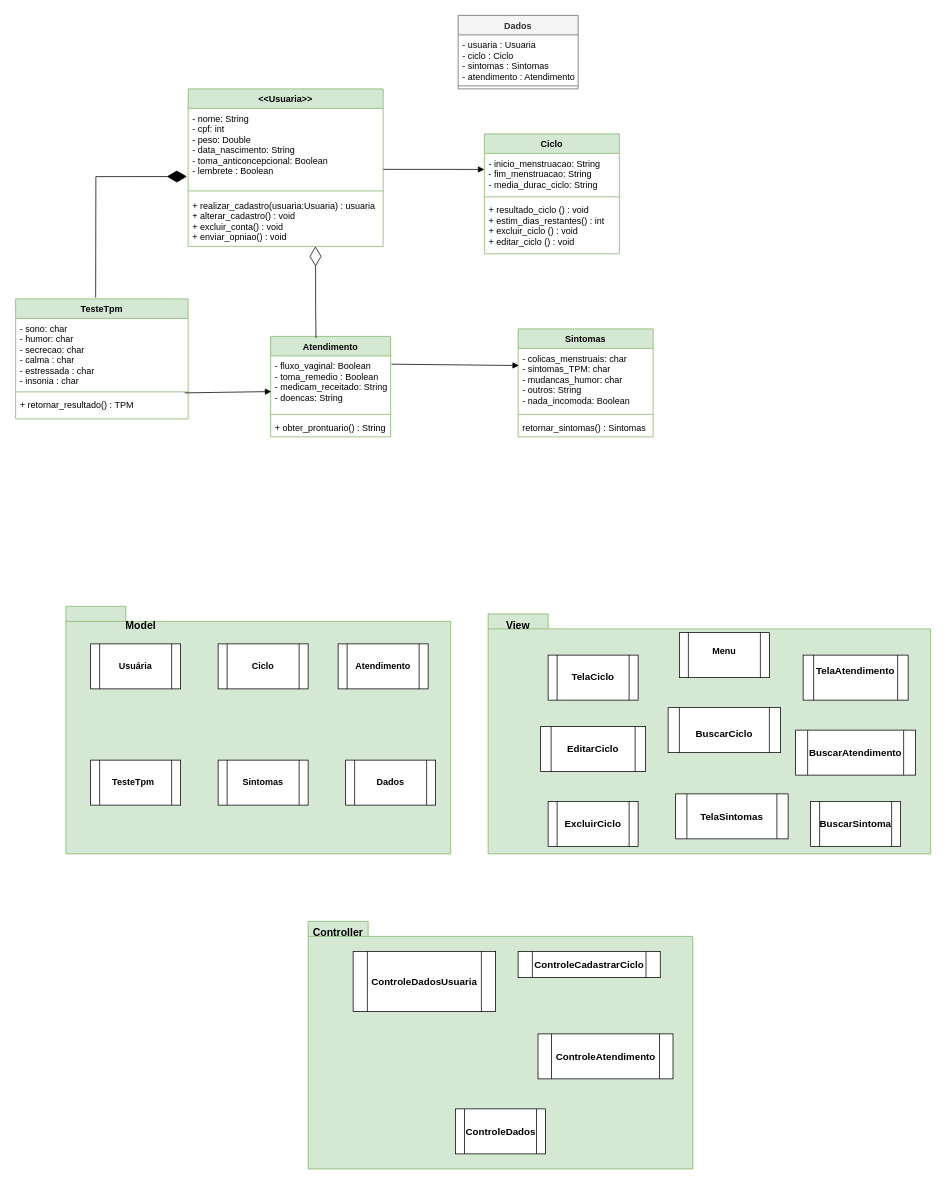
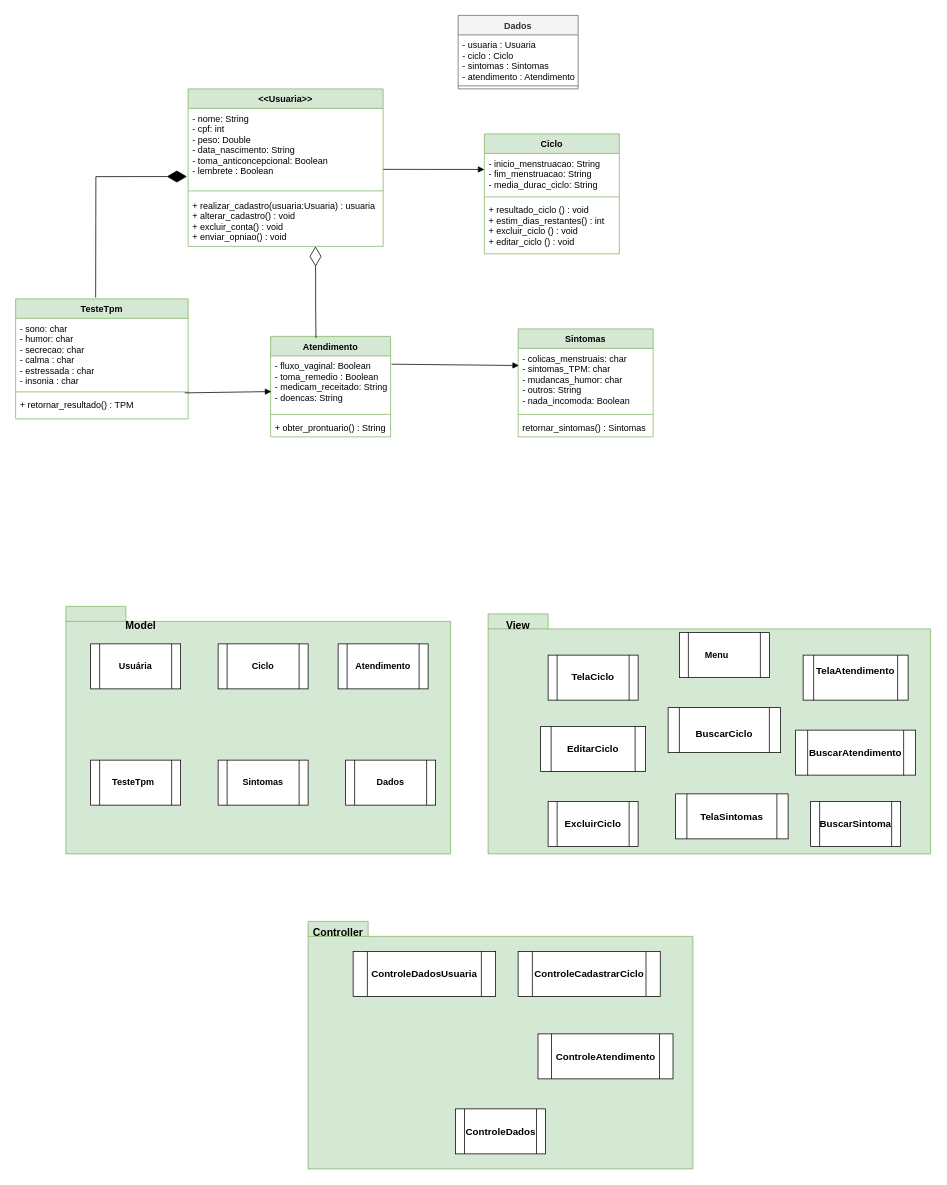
(724, 651) -> (717, 655)
(589, 965) -> (589, 974)
(424, 981) -> (424, 974)
